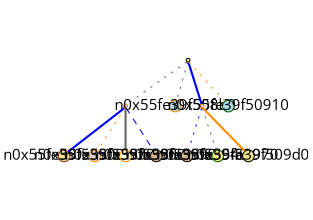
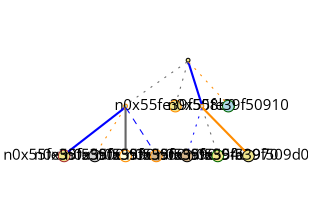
(175, 106) -> (175, 106)
(95, 156) -> (95, 156)
(156, 156) -> (156, 156)
